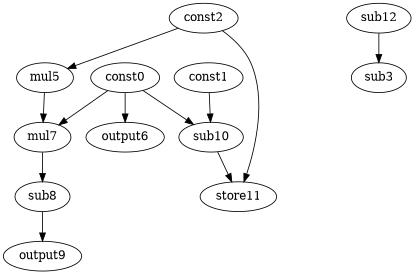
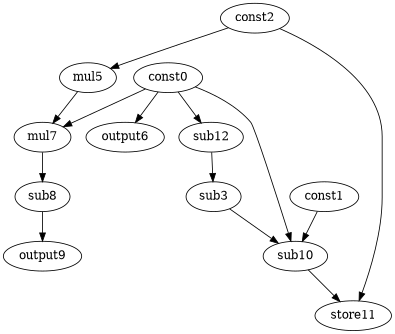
none -> (187, 104)
none -> (251, 224)
